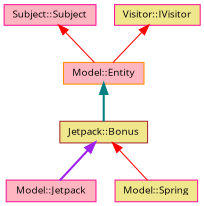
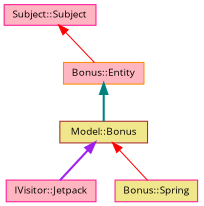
(157, 15) -> none
(104, 73) -> (104, 73)
(104, 132) -> (104, 132)
(51, 191) -> (51, 191)
(156, 191) -> (156, 191)
